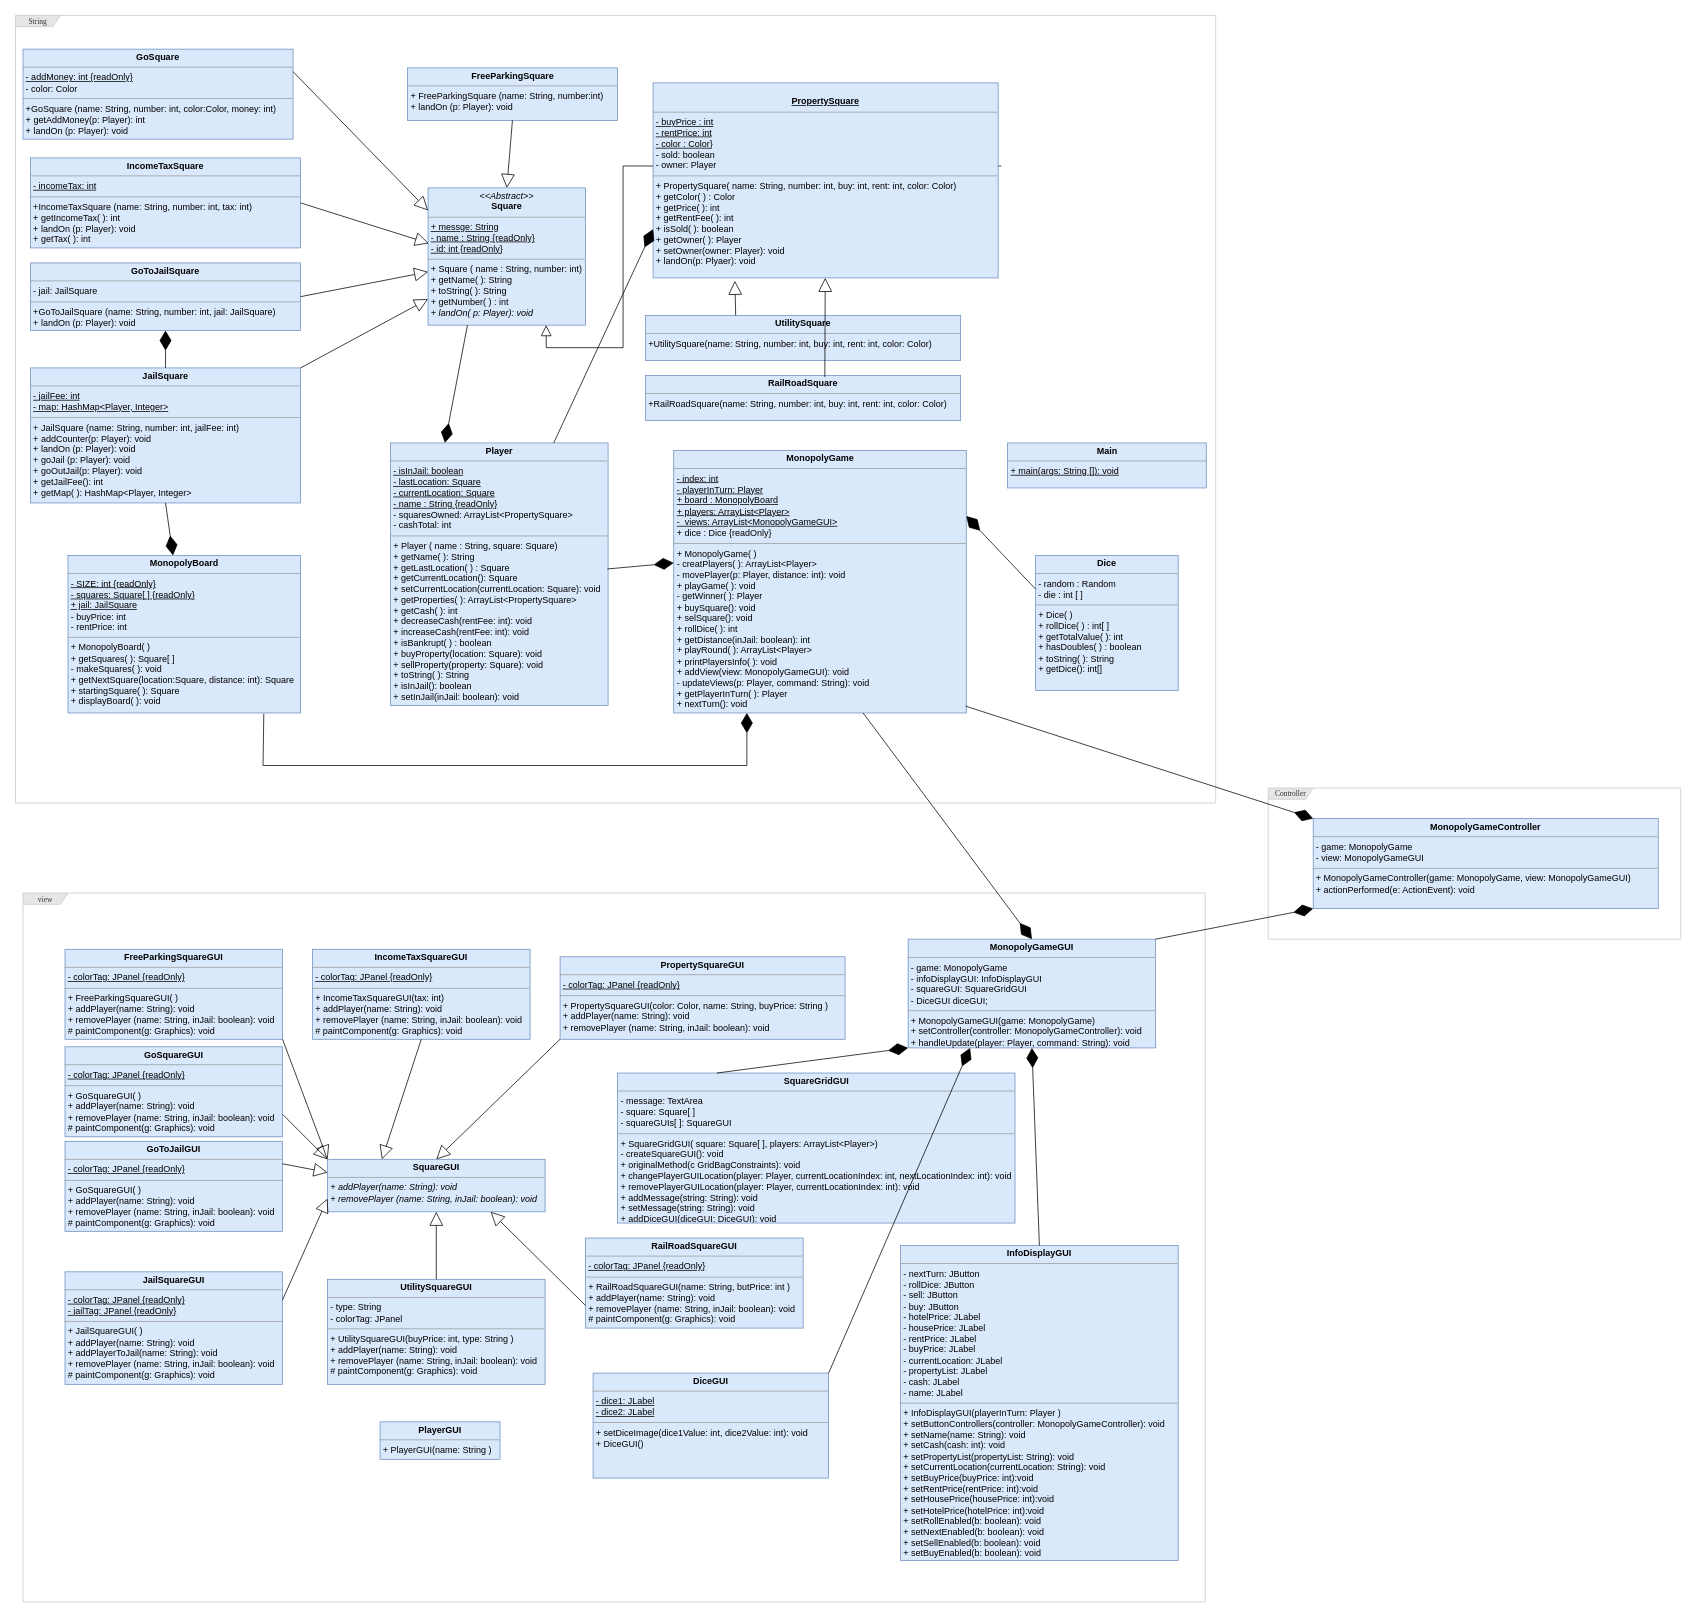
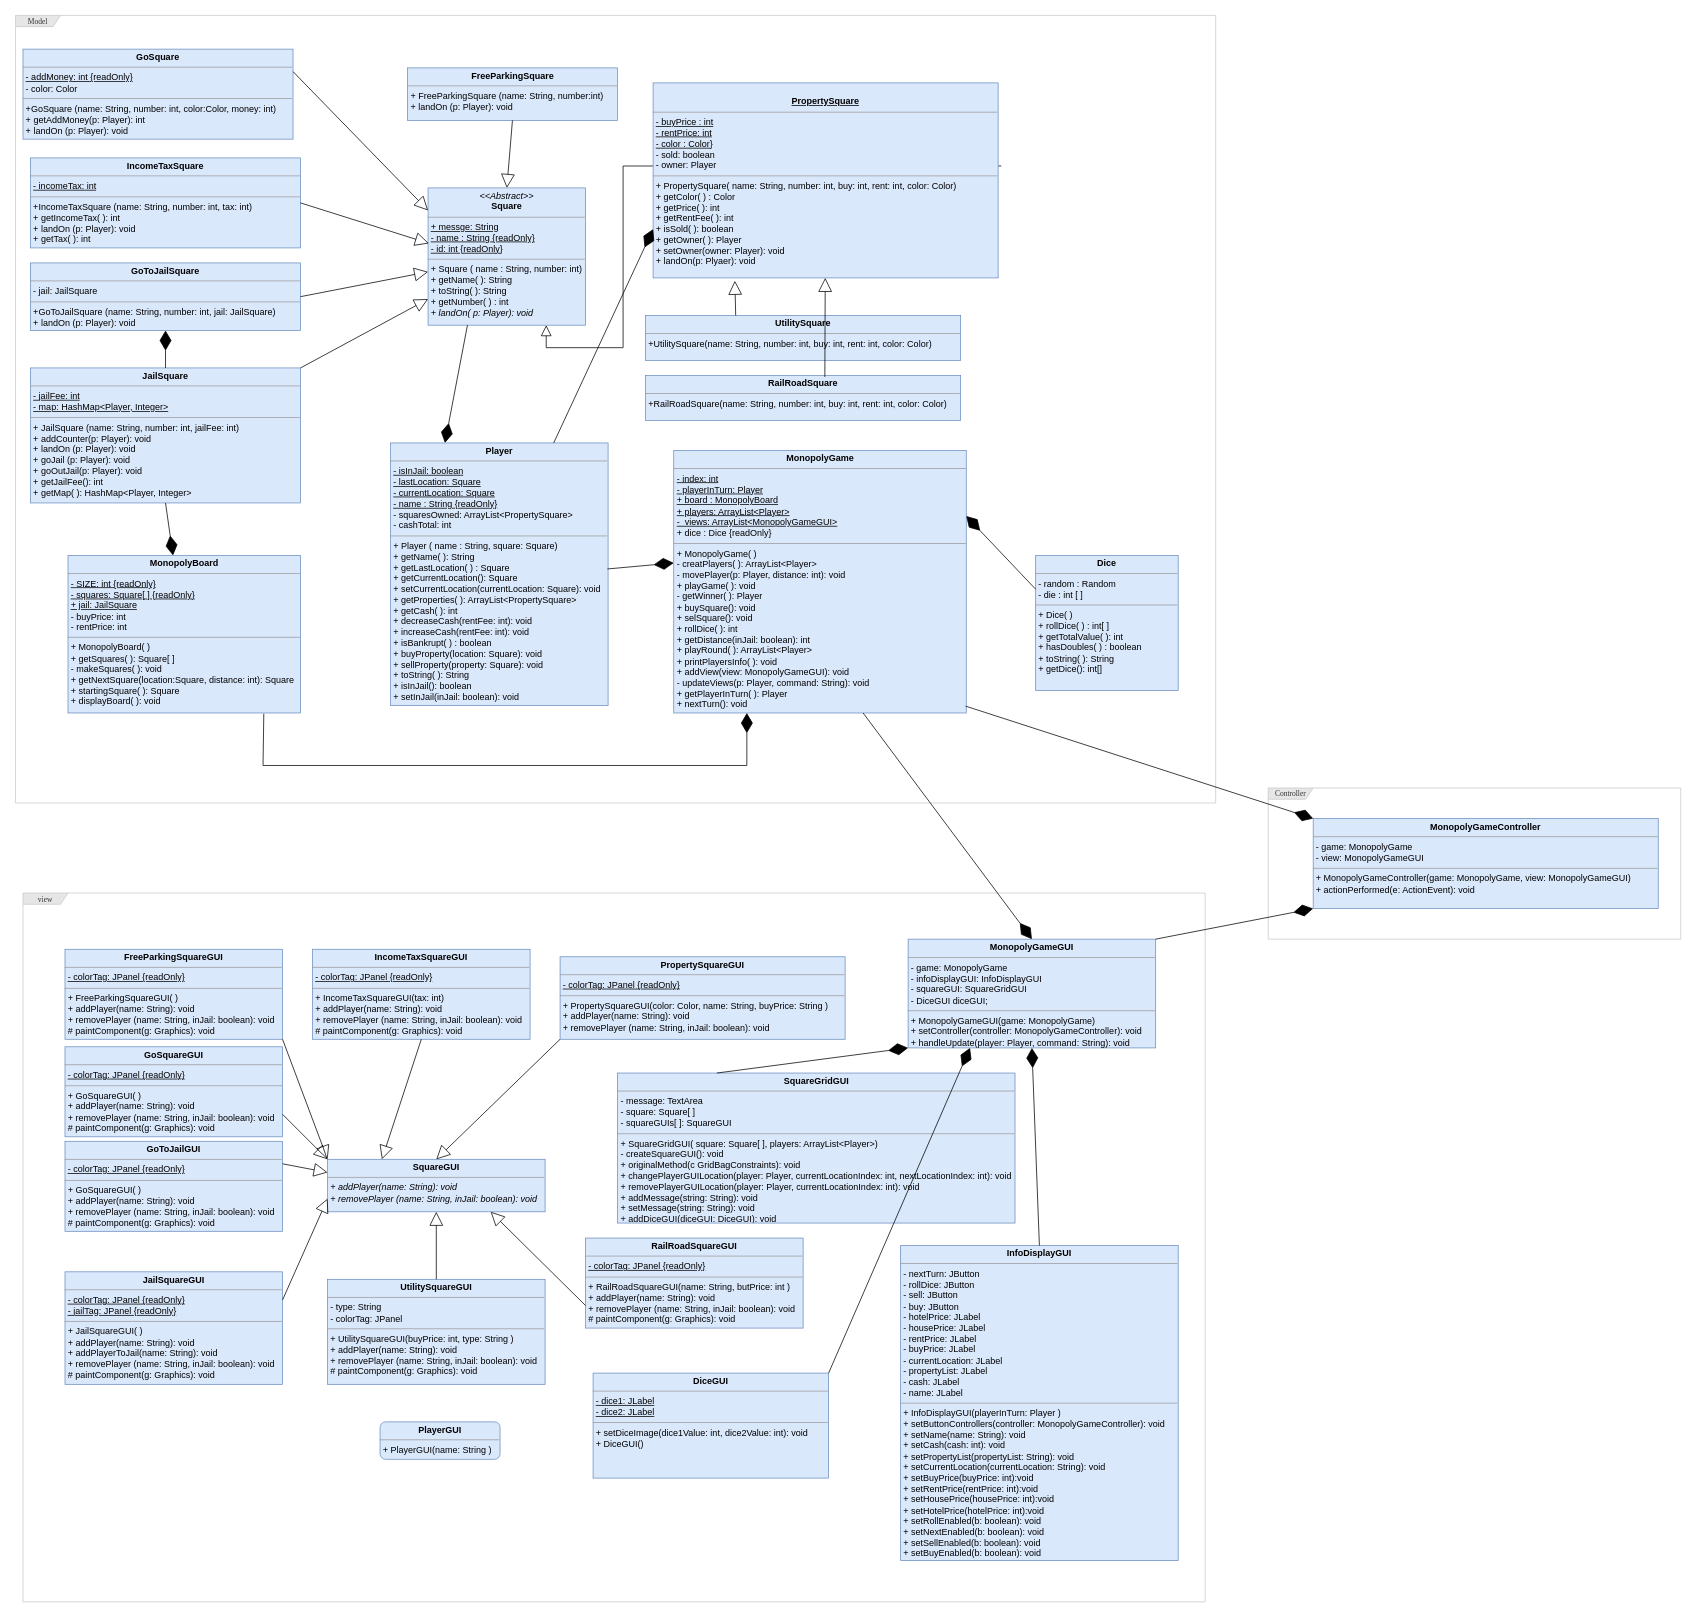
(38, 21) -> (38, 21)
(1107, 465) -> none
(440, 1440) -> (440, 1440)
